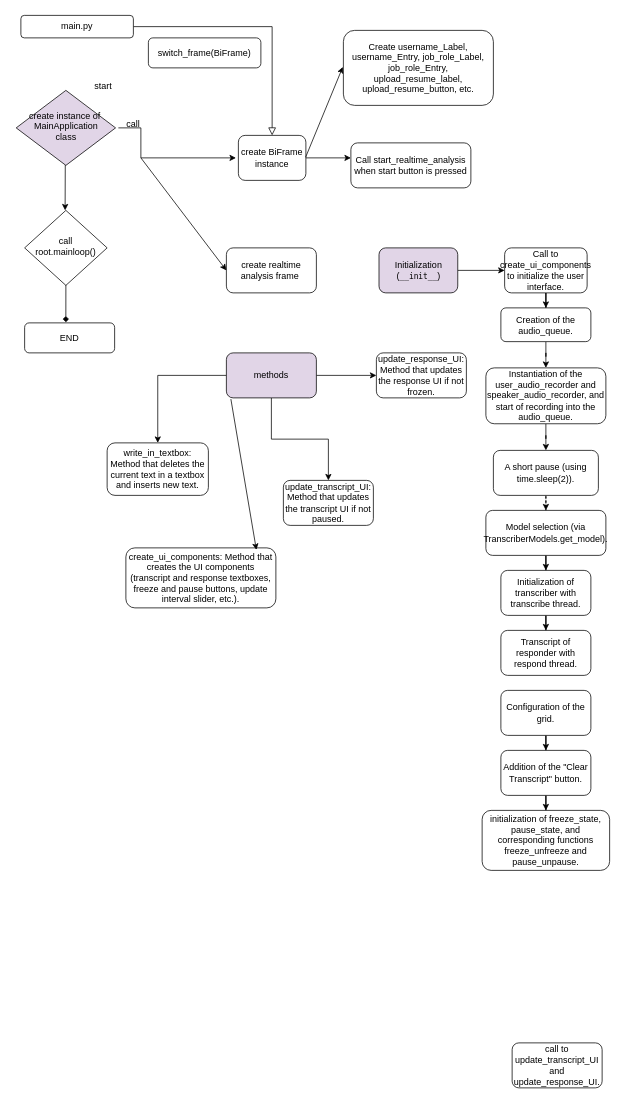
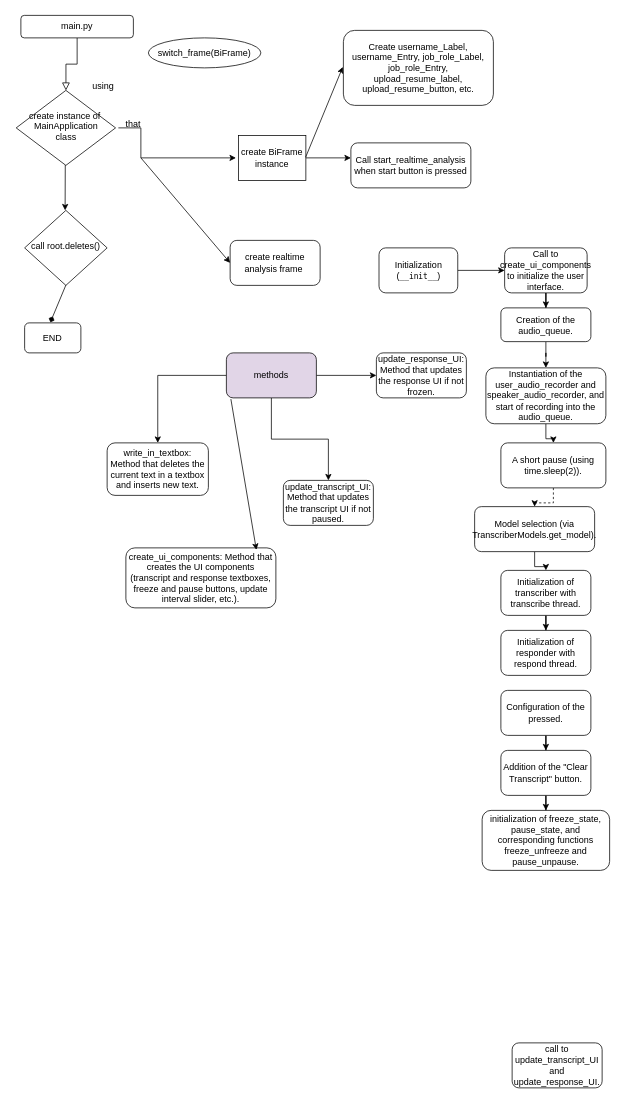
(253, 27) -> (76, 64)
(204, 53) -> (204, 53)
(103, 87) -> (103, 87)
(133, 124) -> (133, 124)
(66, 128) -> (66, 128)
(272, 158) -> (272, 158)
(66, 246) -> (66, 246)
(271, 270) -> (275, 263)
(418, 270) -> (418, 270)
(69, 338) -> (53, 338)
(546, 473) -> (553, 465)
(546, 533) -> (534, 529)
(546, 653) -> (546, 653)
(546, 713) -> (546, 713)
